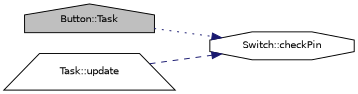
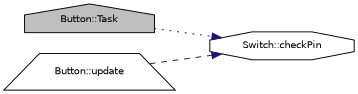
(90, 72) -> (90, 72)
